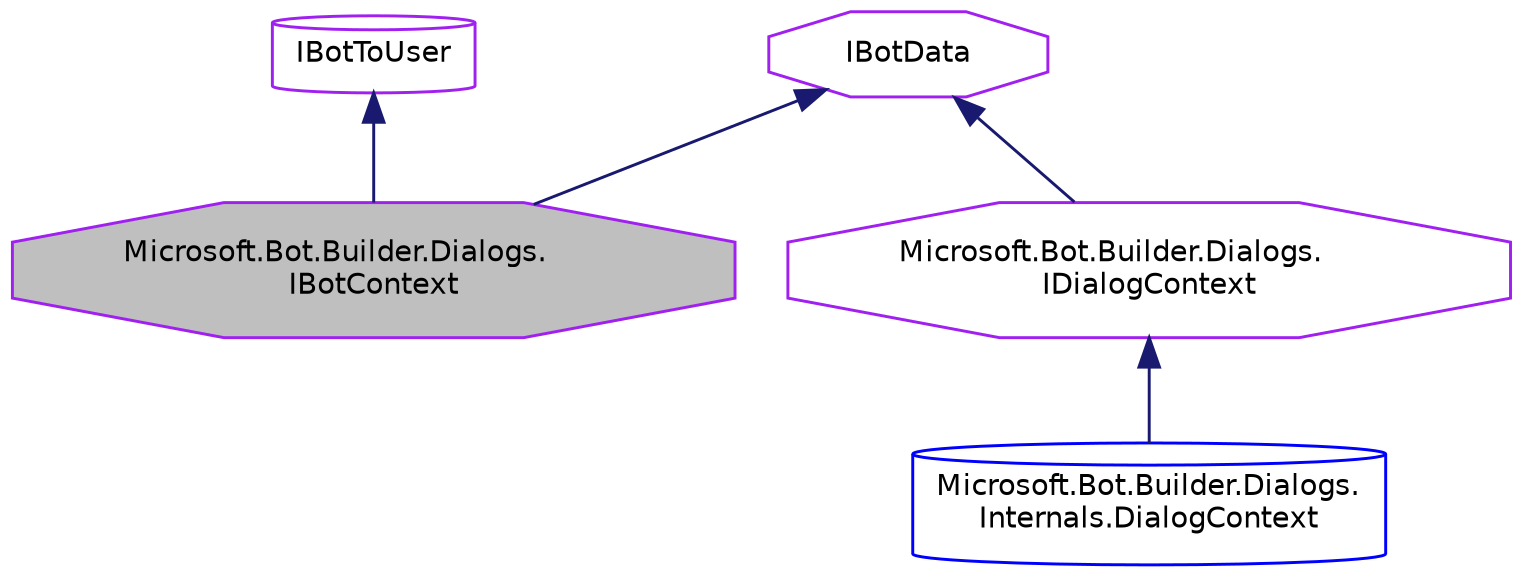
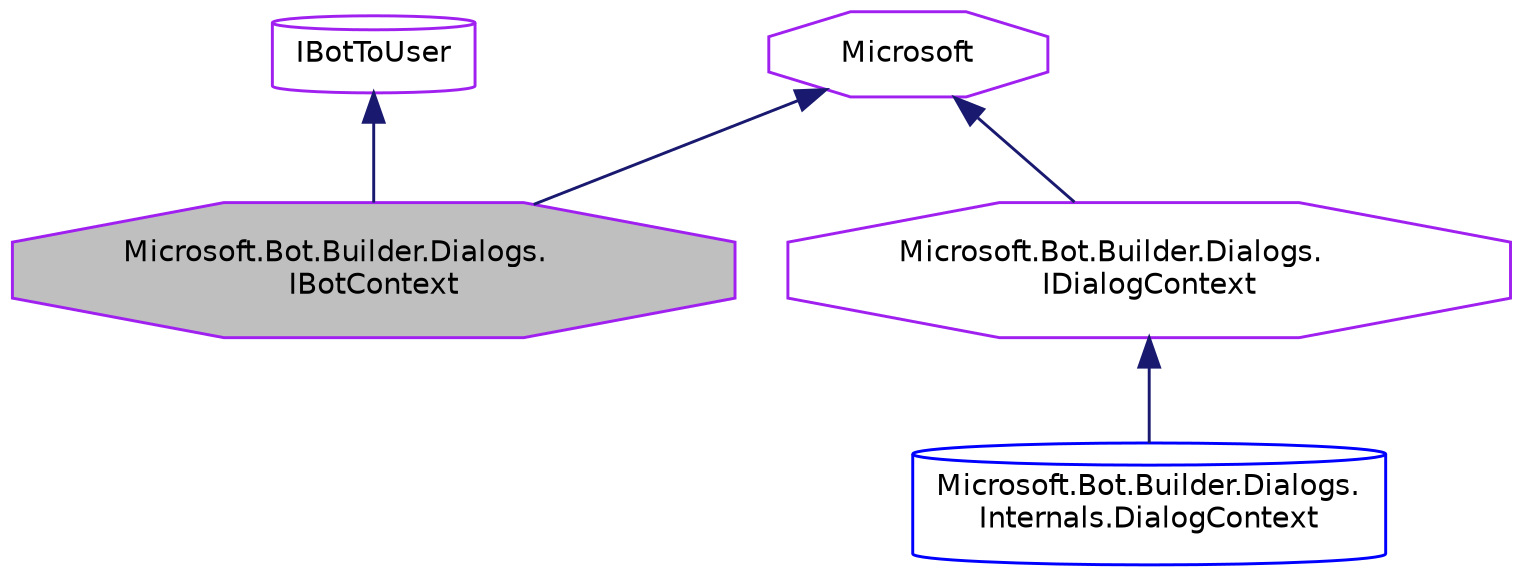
(908, 54) -> (908, 54)
